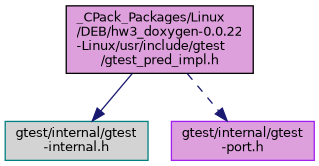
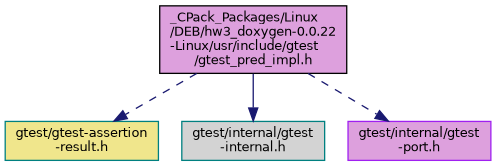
none -> (82, 141)
